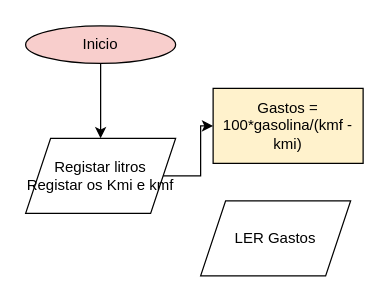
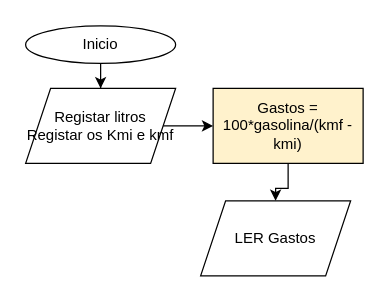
(101, 44) -> (101, 44)
(101, 176) -> (101, 126)
none -> (288, 183)
